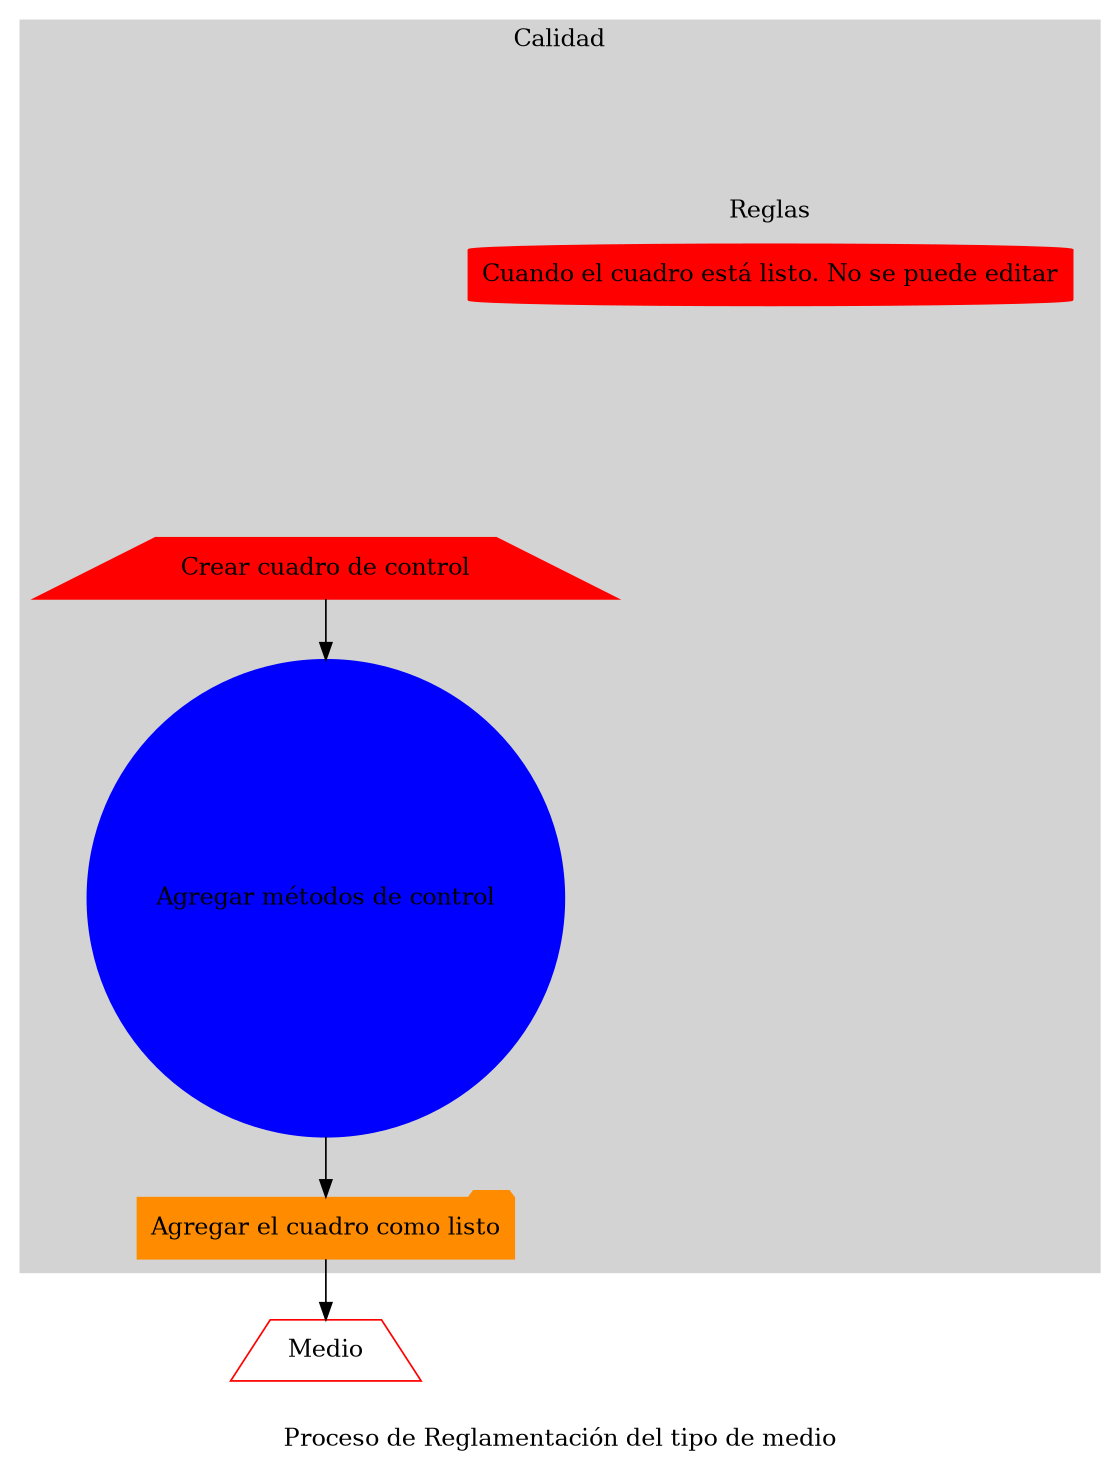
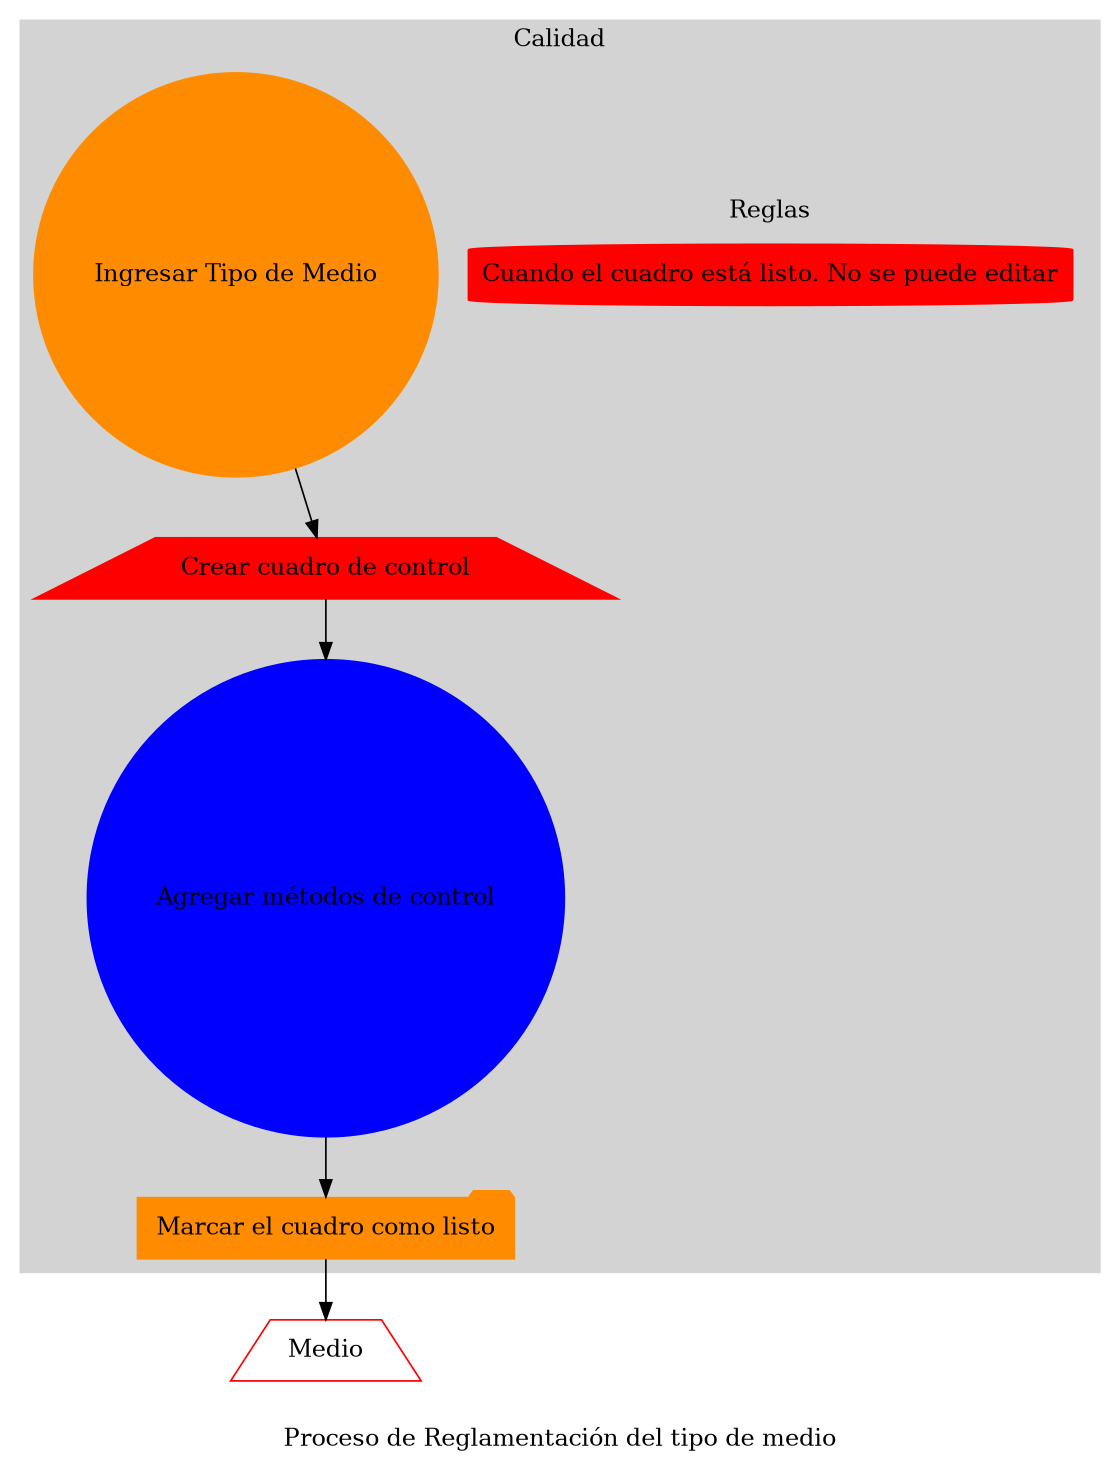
none -> (236, 275)
(326, 1228) -> (326, 1228)
